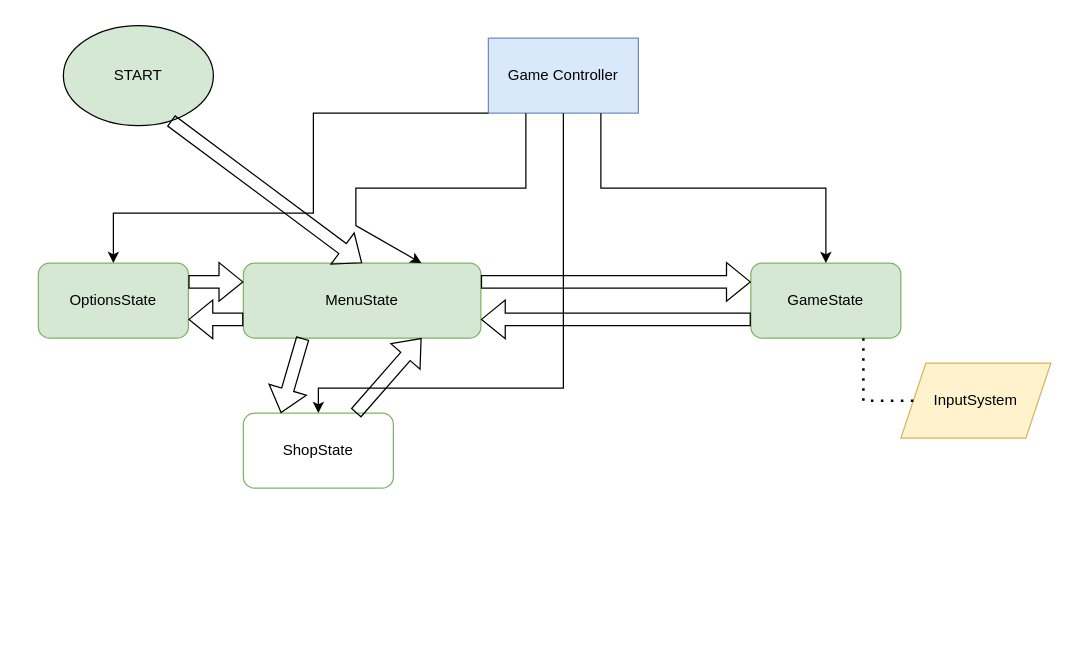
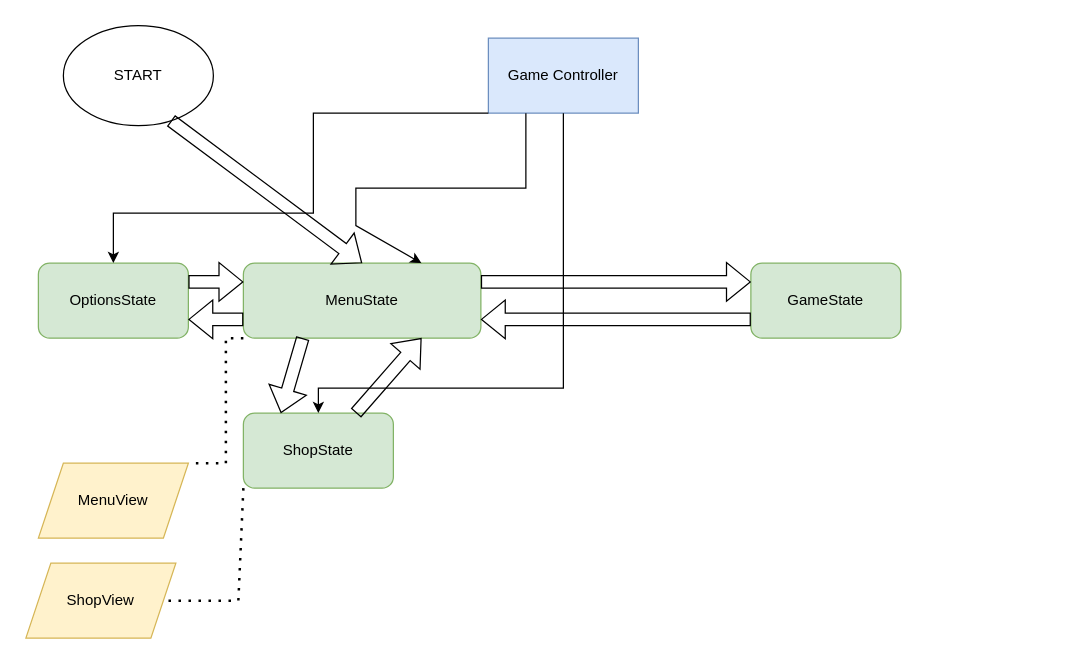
(138, 76) -> (138, 76)
(709, 188) -> none
(863, 396) -> none
(976, 401) -> none
none -> (226, 410)
(318, 451) -> (318, 451)
none -> (113, 501)
none -> (239, 582)
none -> (101, 601)
